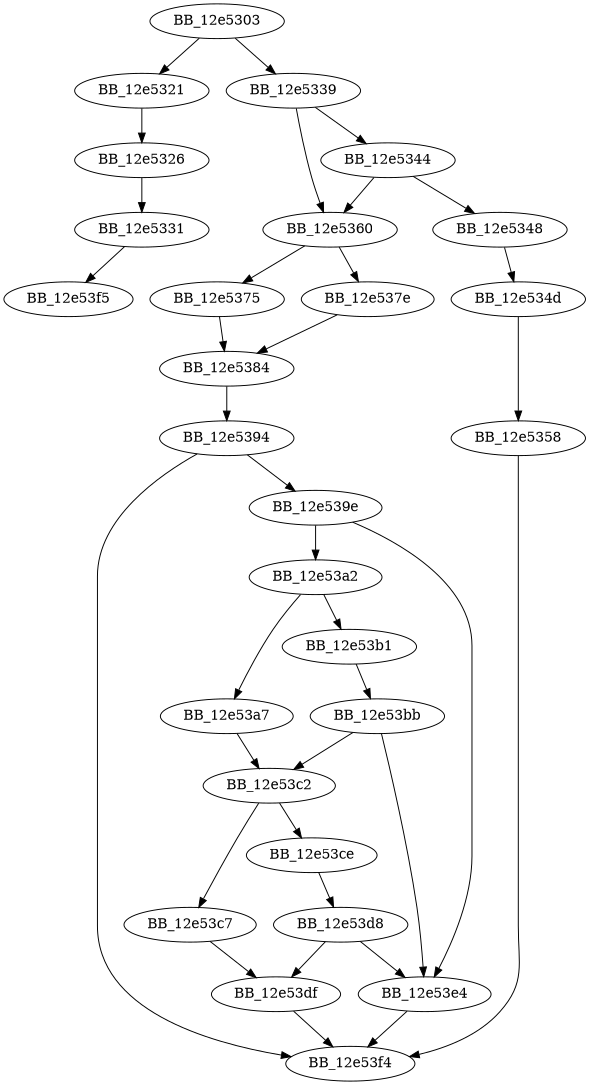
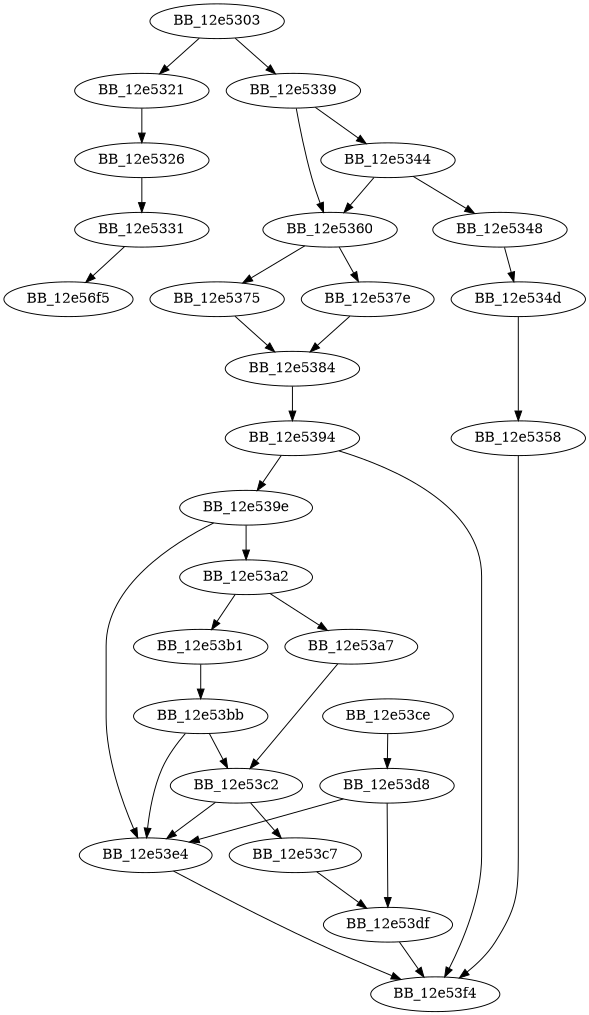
(68, 299) -> (68, 299)
(288, 816) -> (195, 818)
